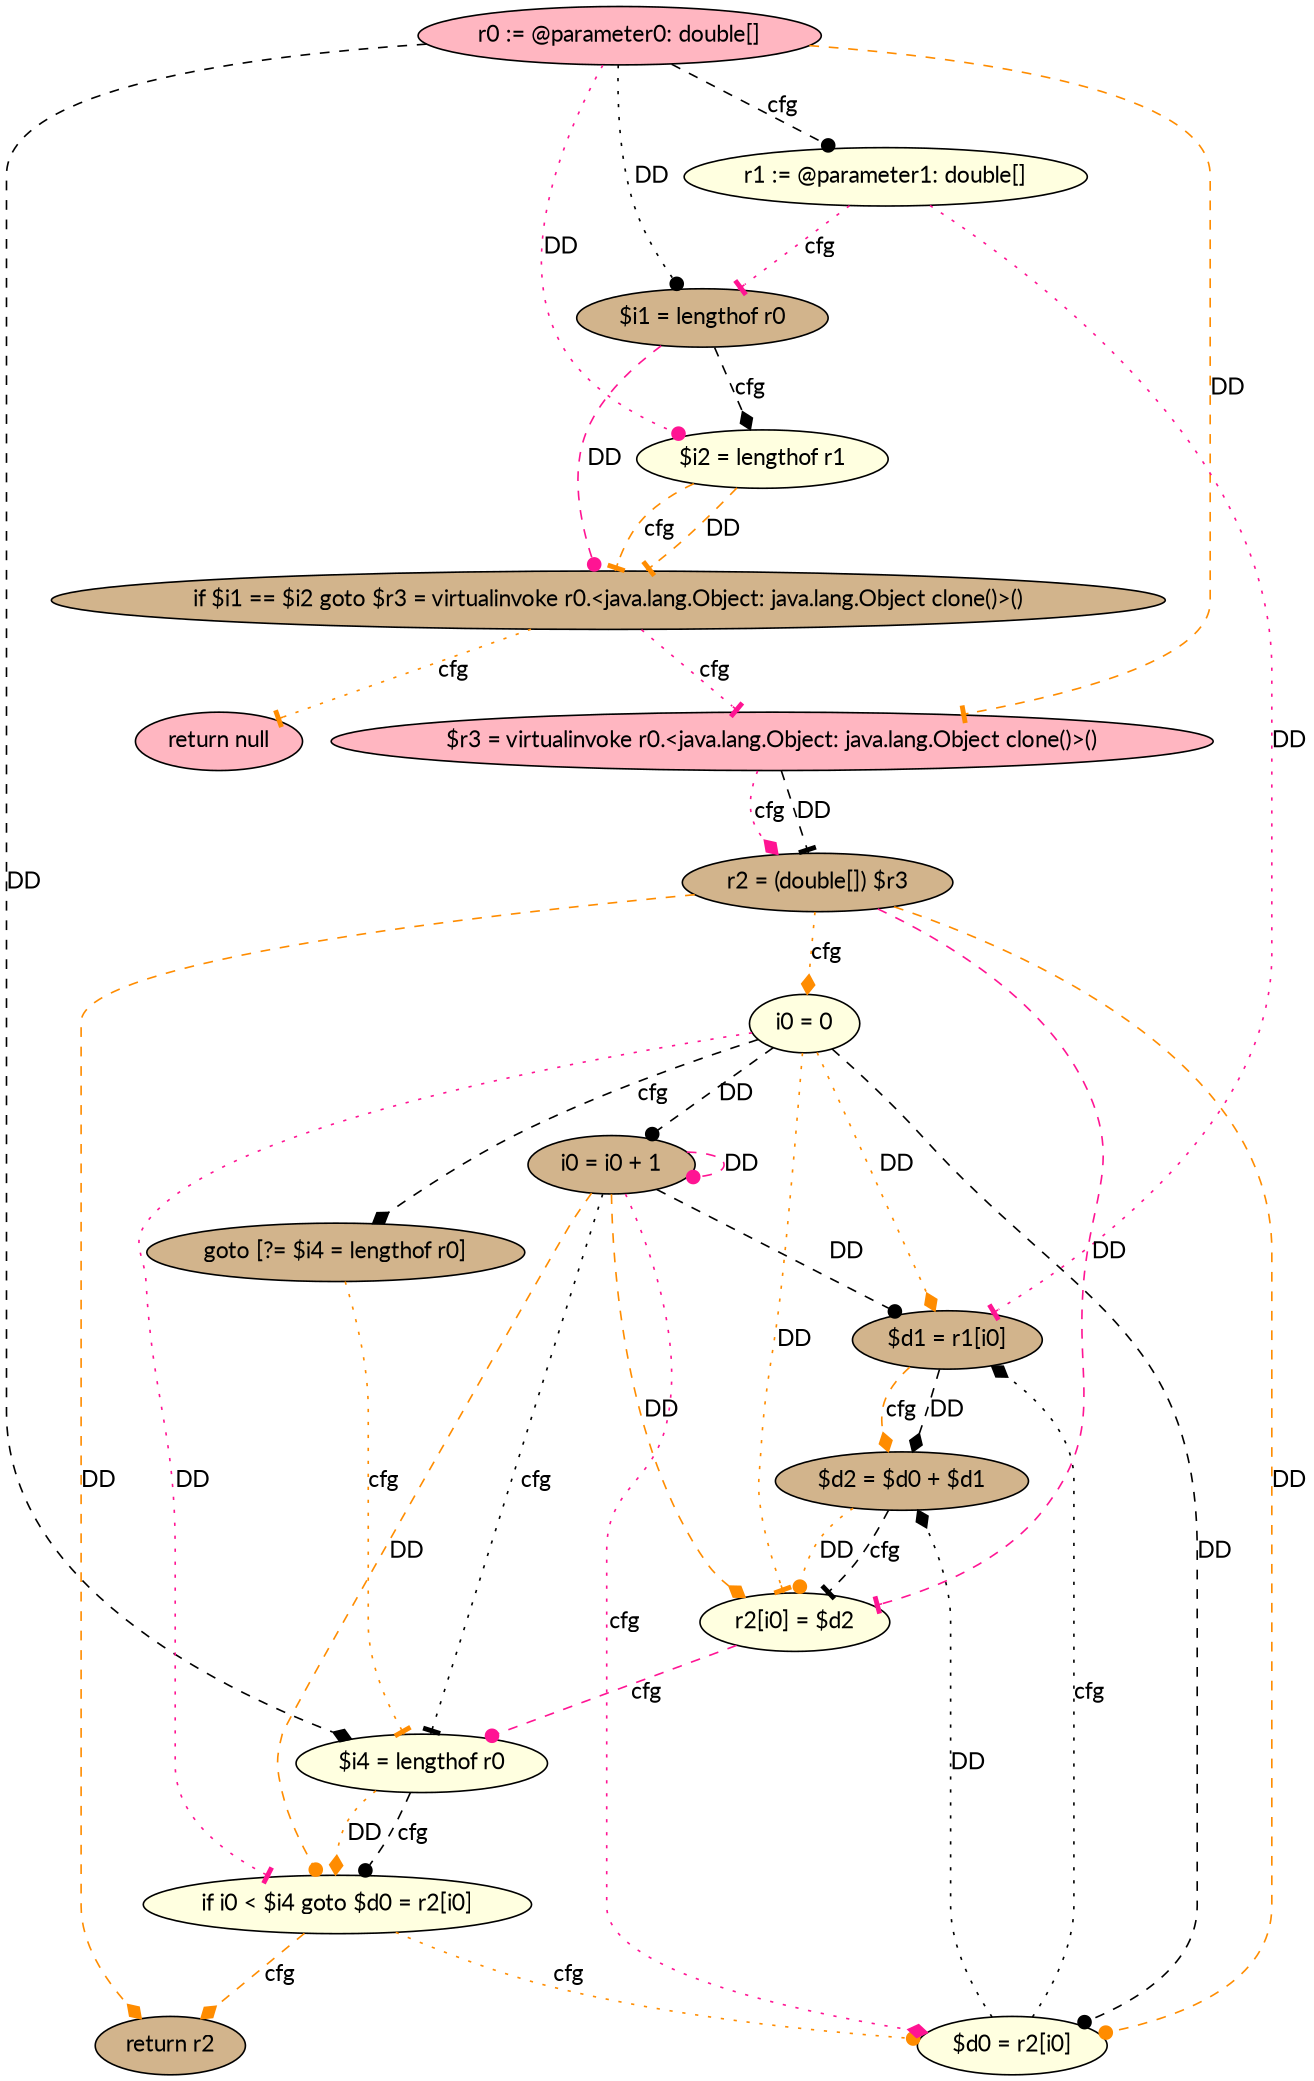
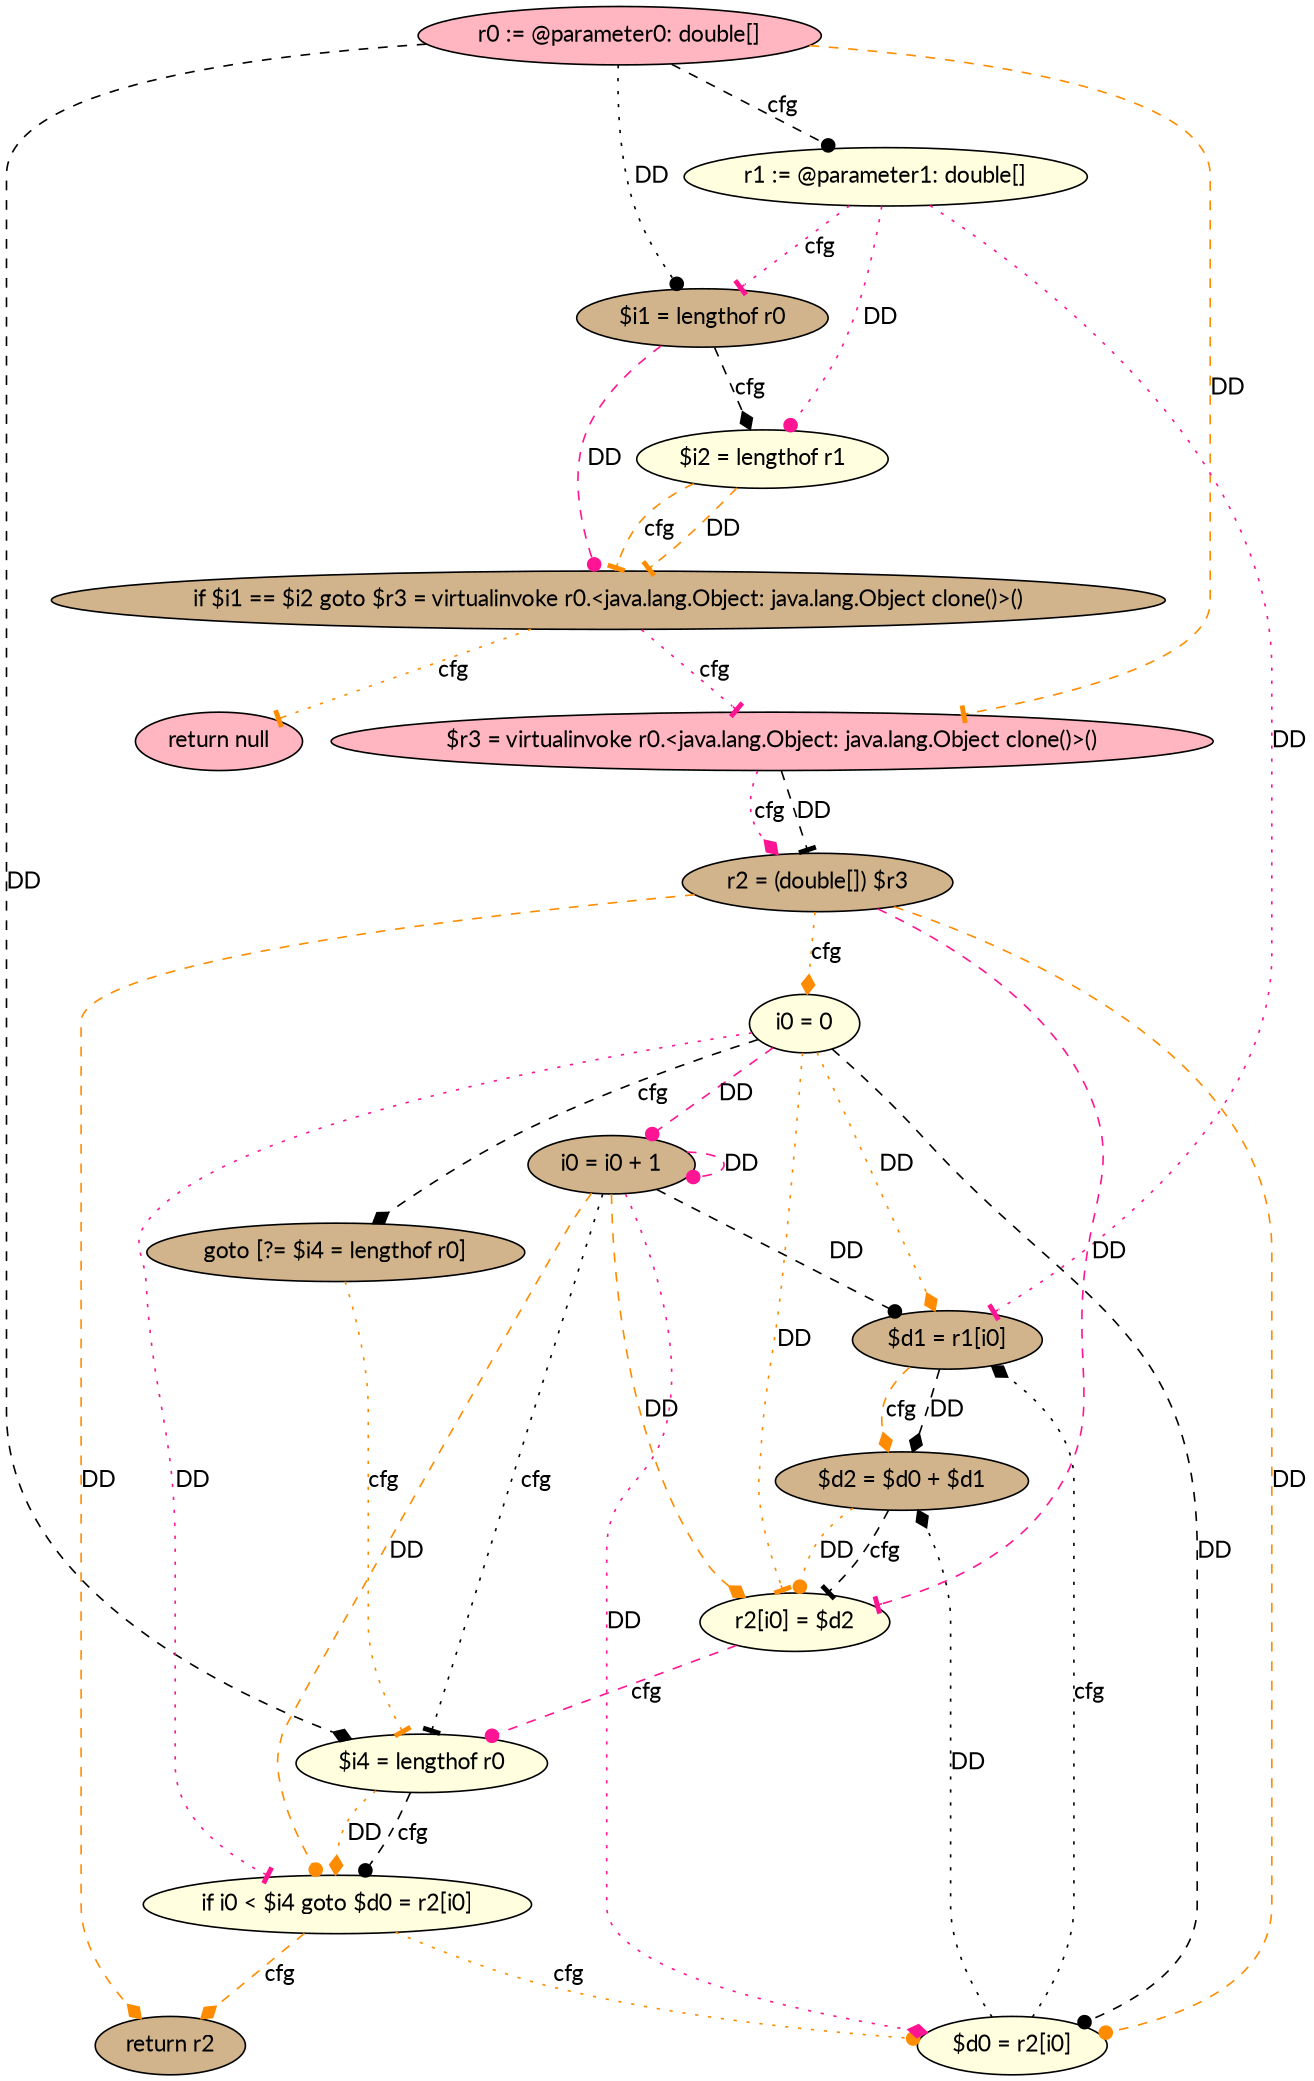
(542, 272) -> (853, 320)
(715, 1089) -> (715, 1089)
(625, 1622) -> (625, 1622)
